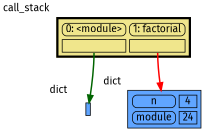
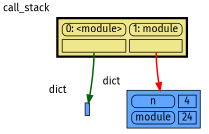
(157, 29) -> (156, 29)
